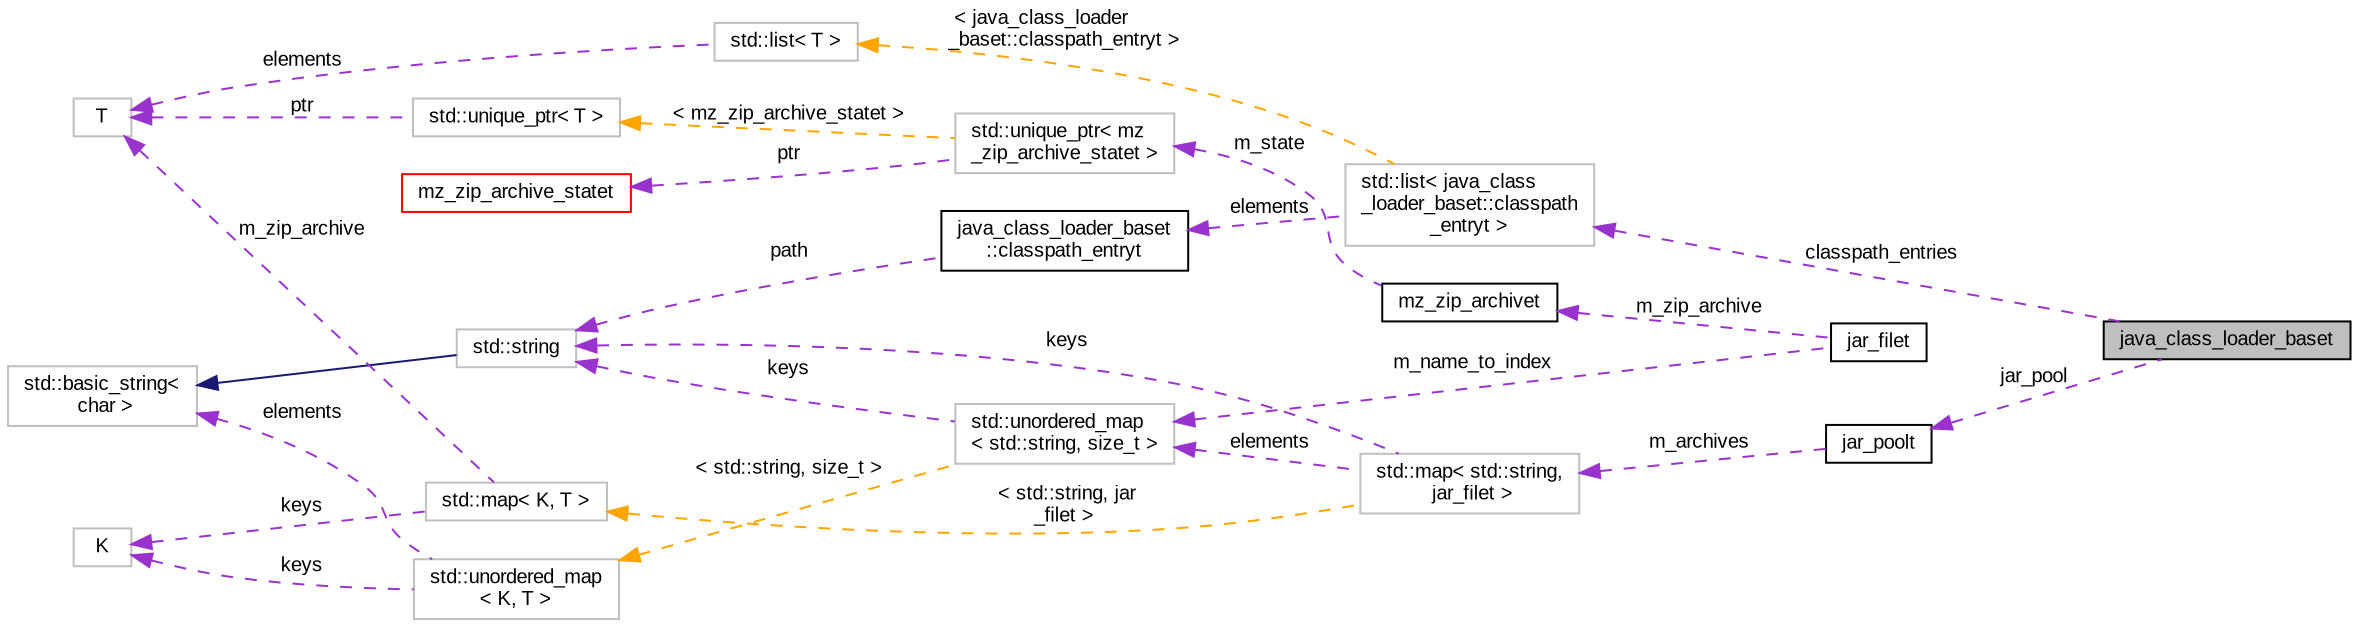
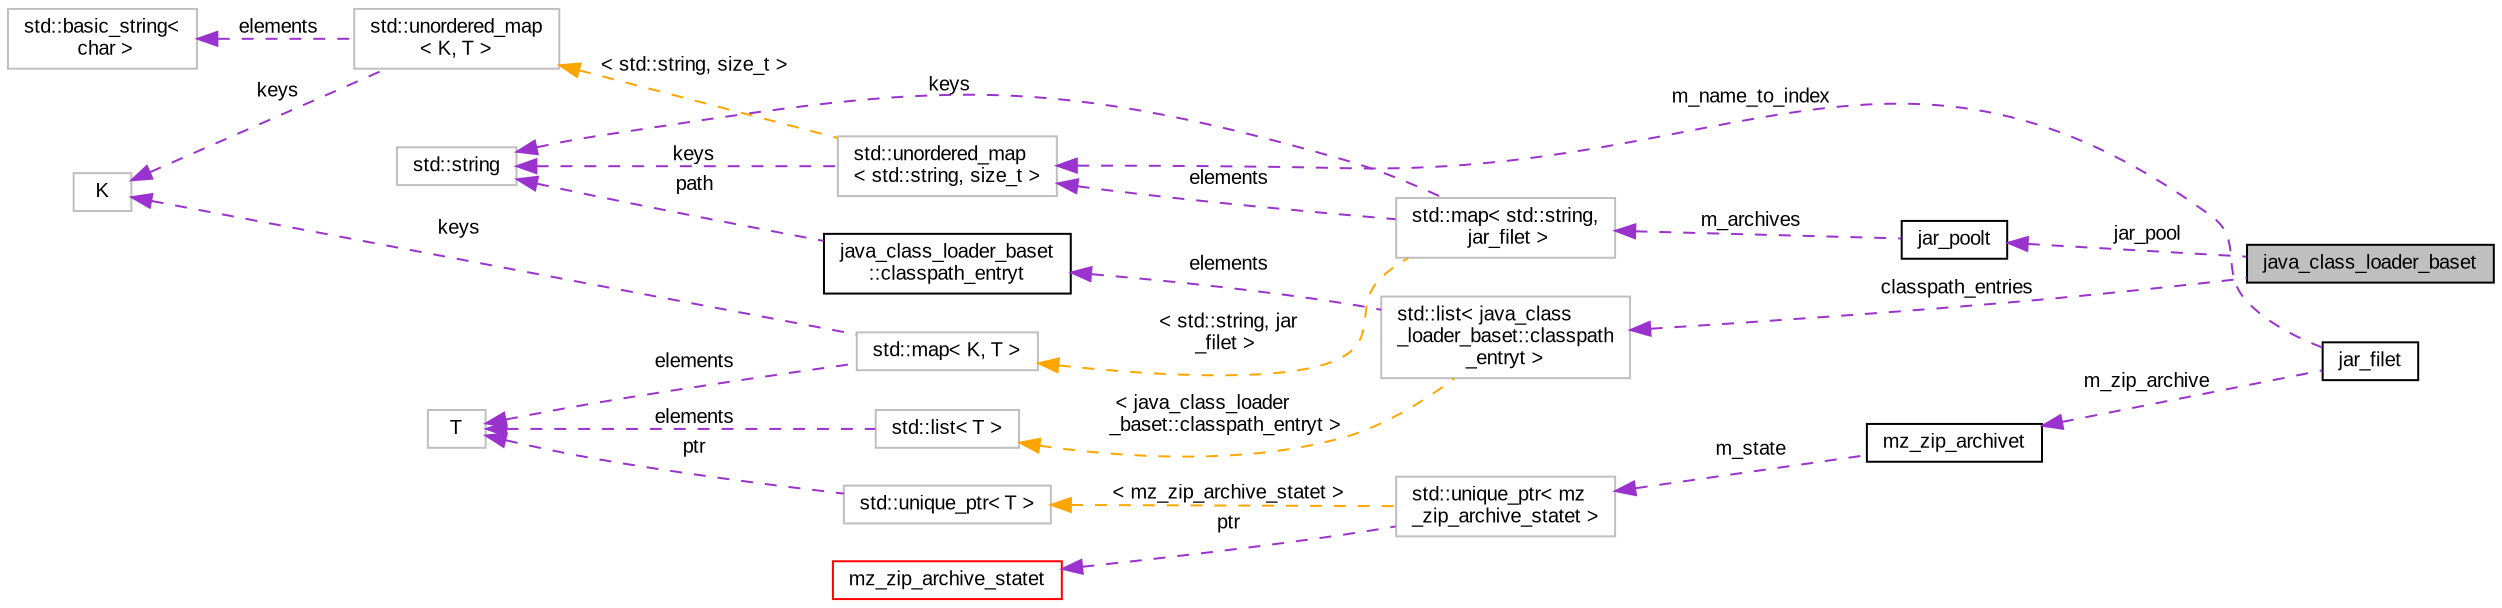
(300, 230) -> (692, 362)
(337, 369) -> none
